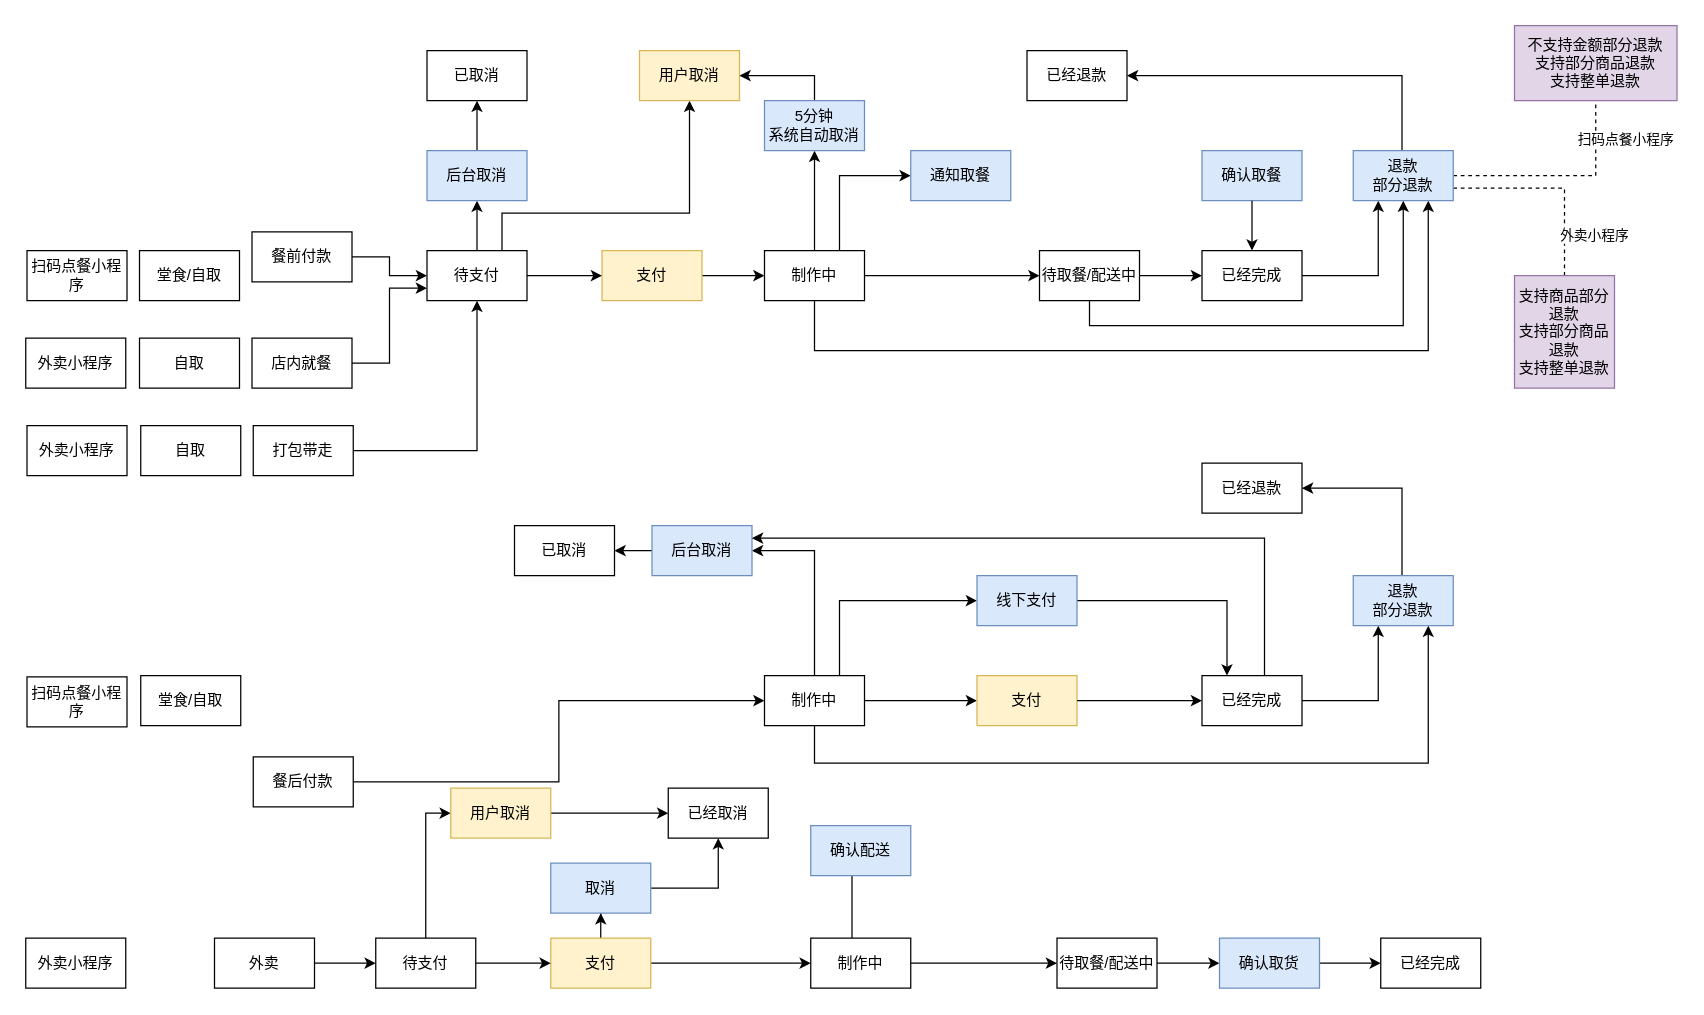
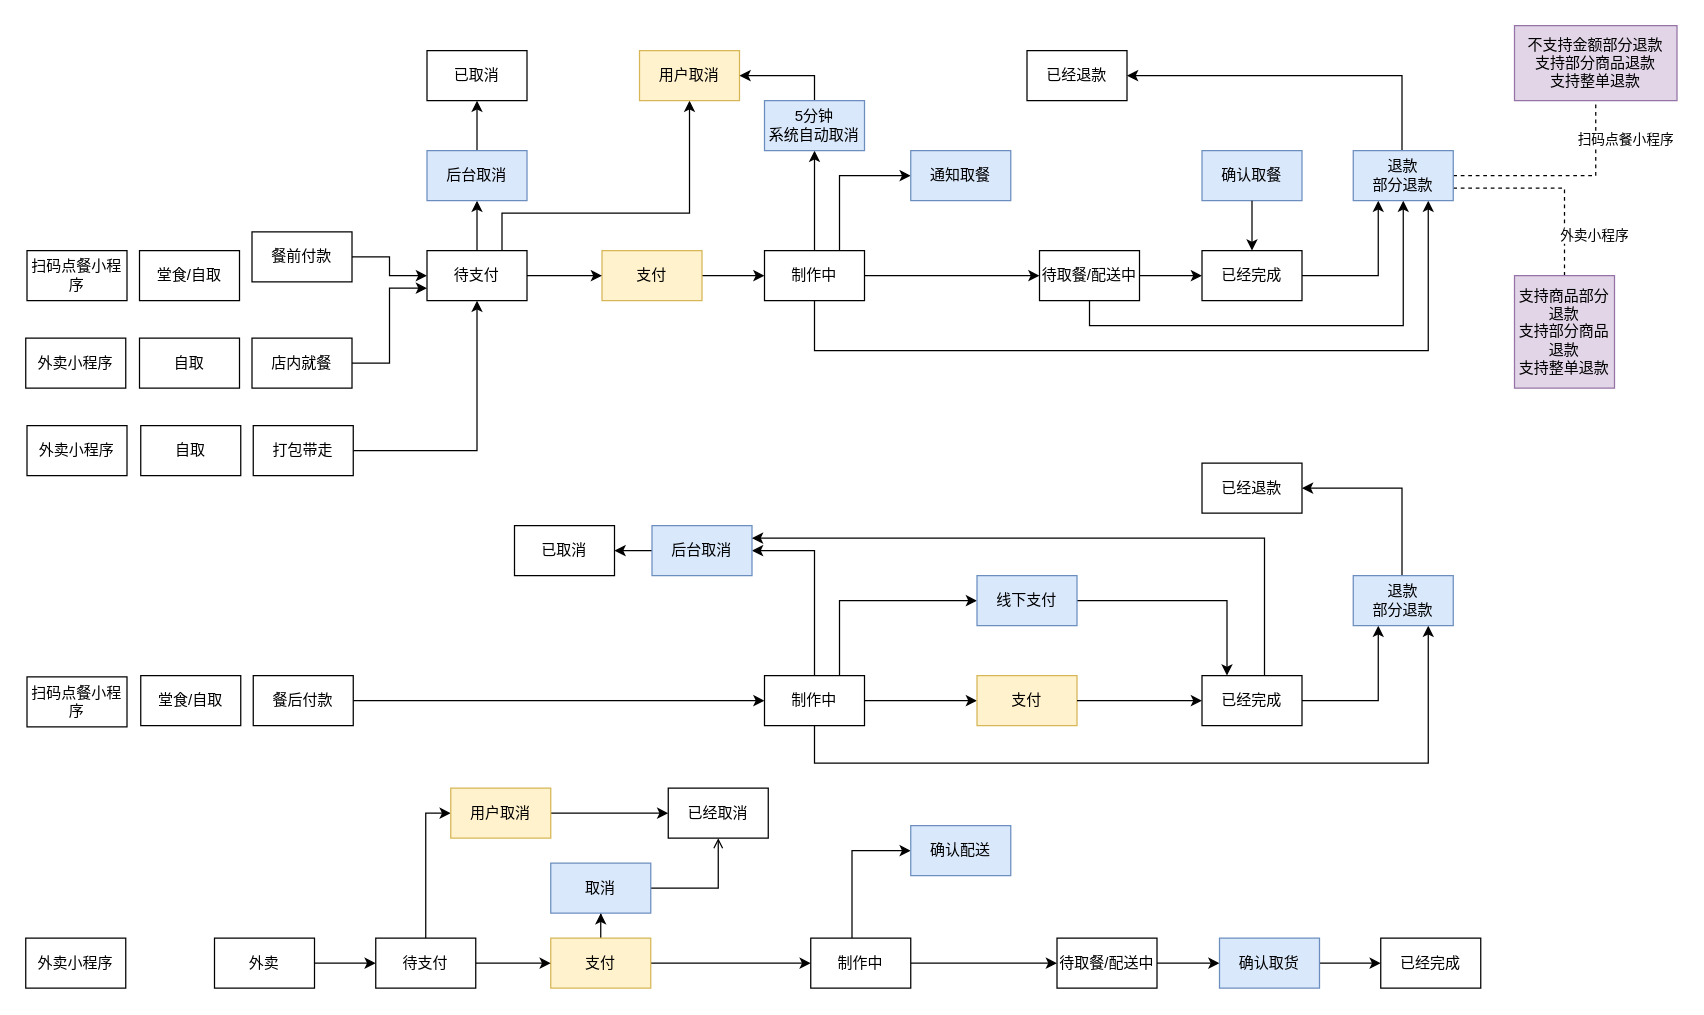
(303, 782) -> (303, 701)
(718, 848) -> (718, 845)
(861, 851) -> (961, 851)
